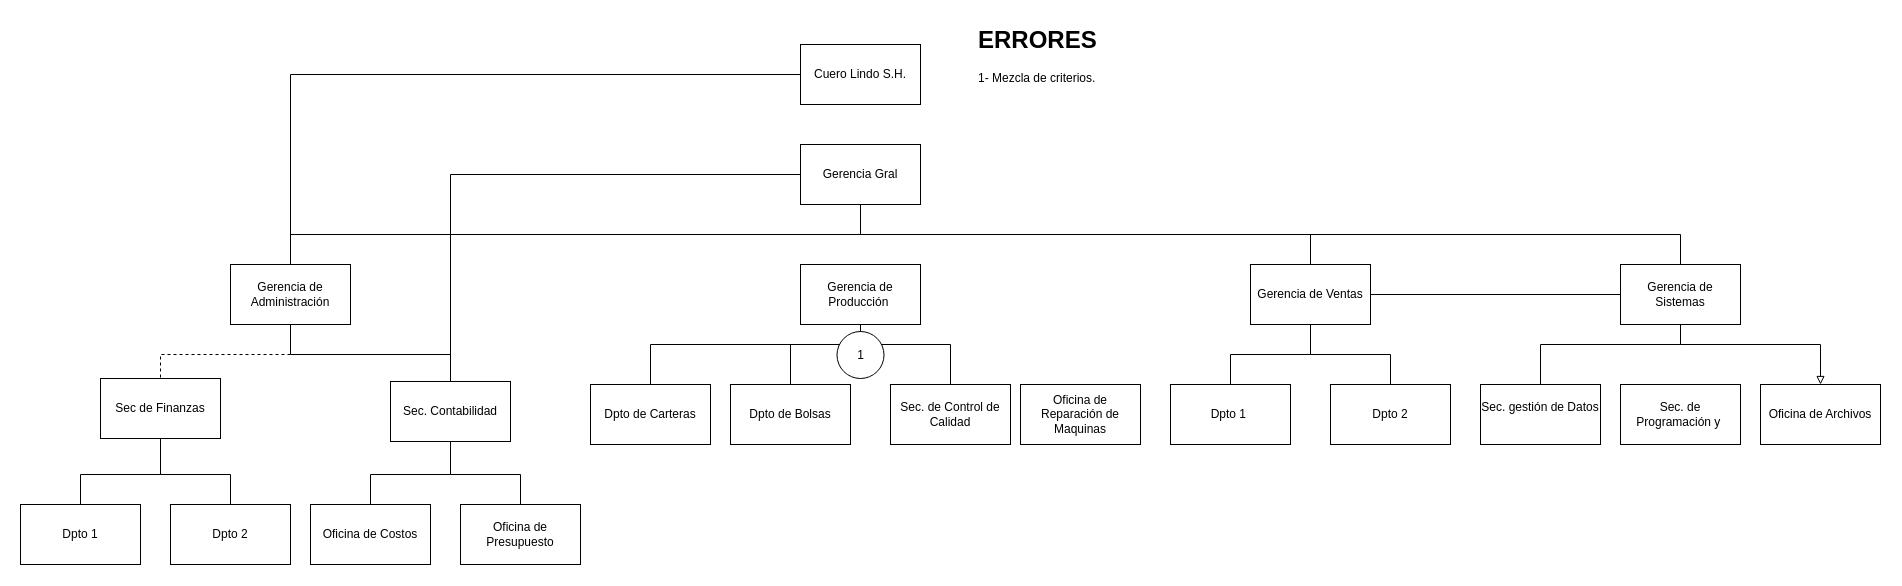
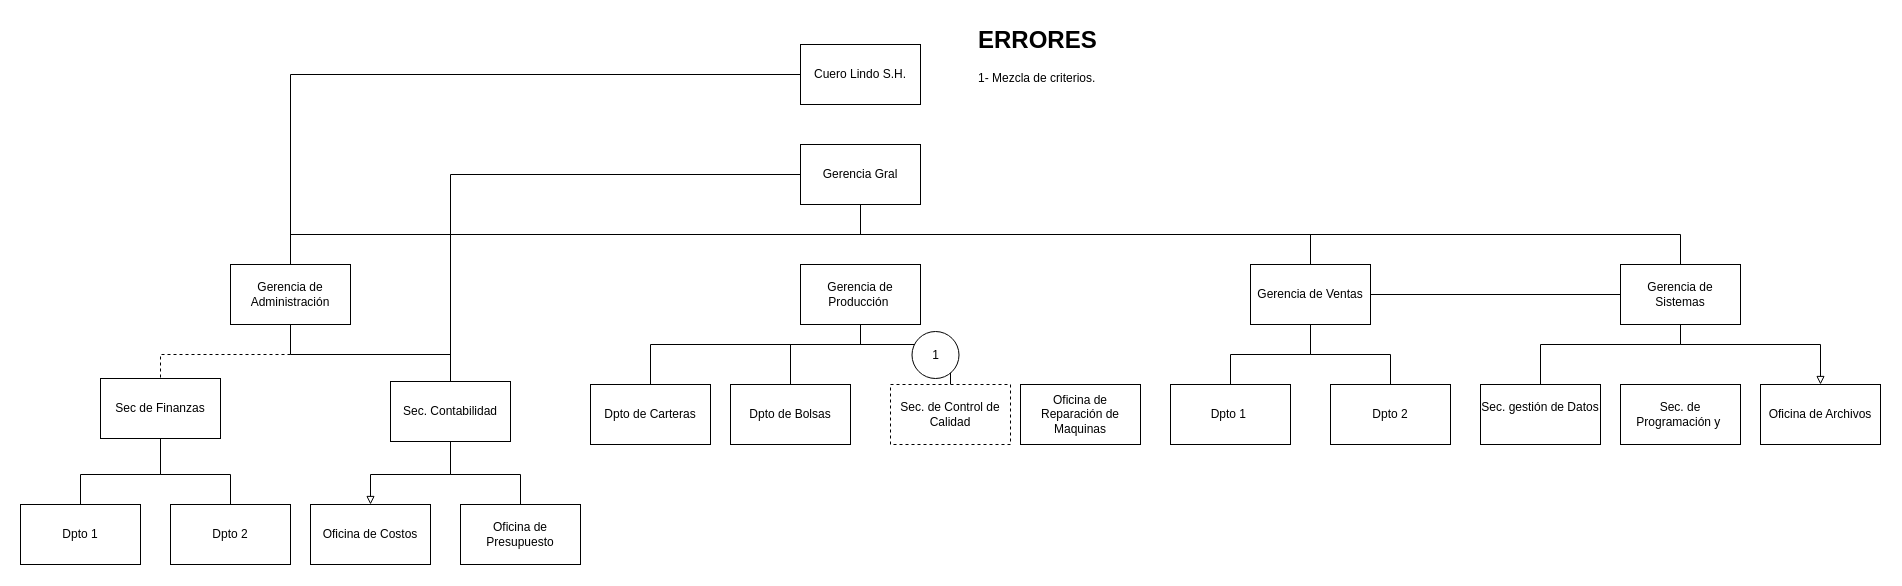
(861, 355) -> (936, 355)
(951, 415) -> (951, 415)
(371, 498) -> (371, 495)
